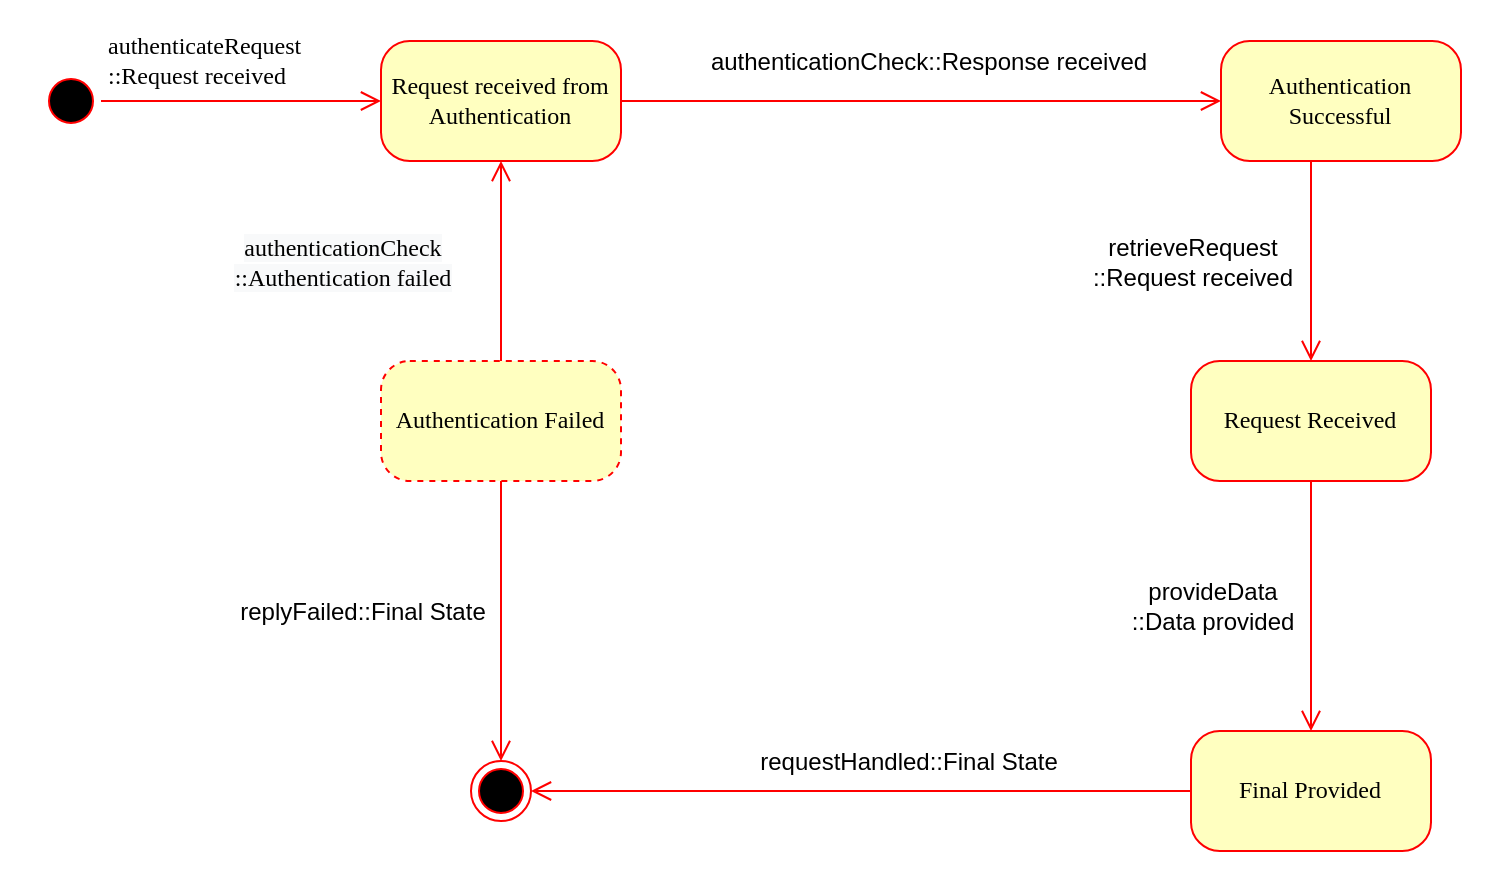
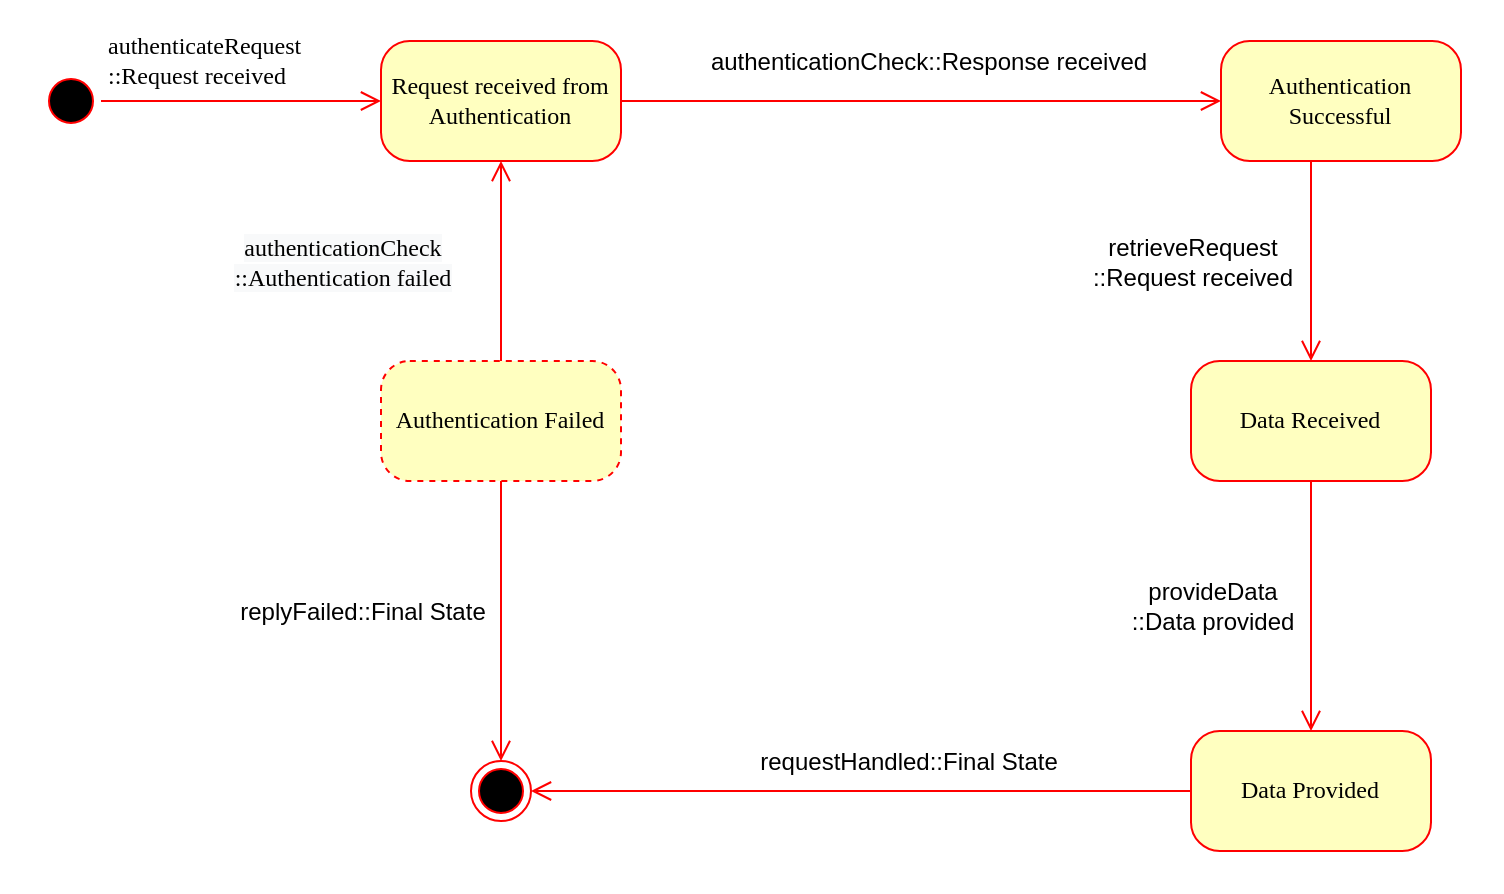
(1311, 421) -> (1311, 421)
(1311, 791) -> (1311, 791)
